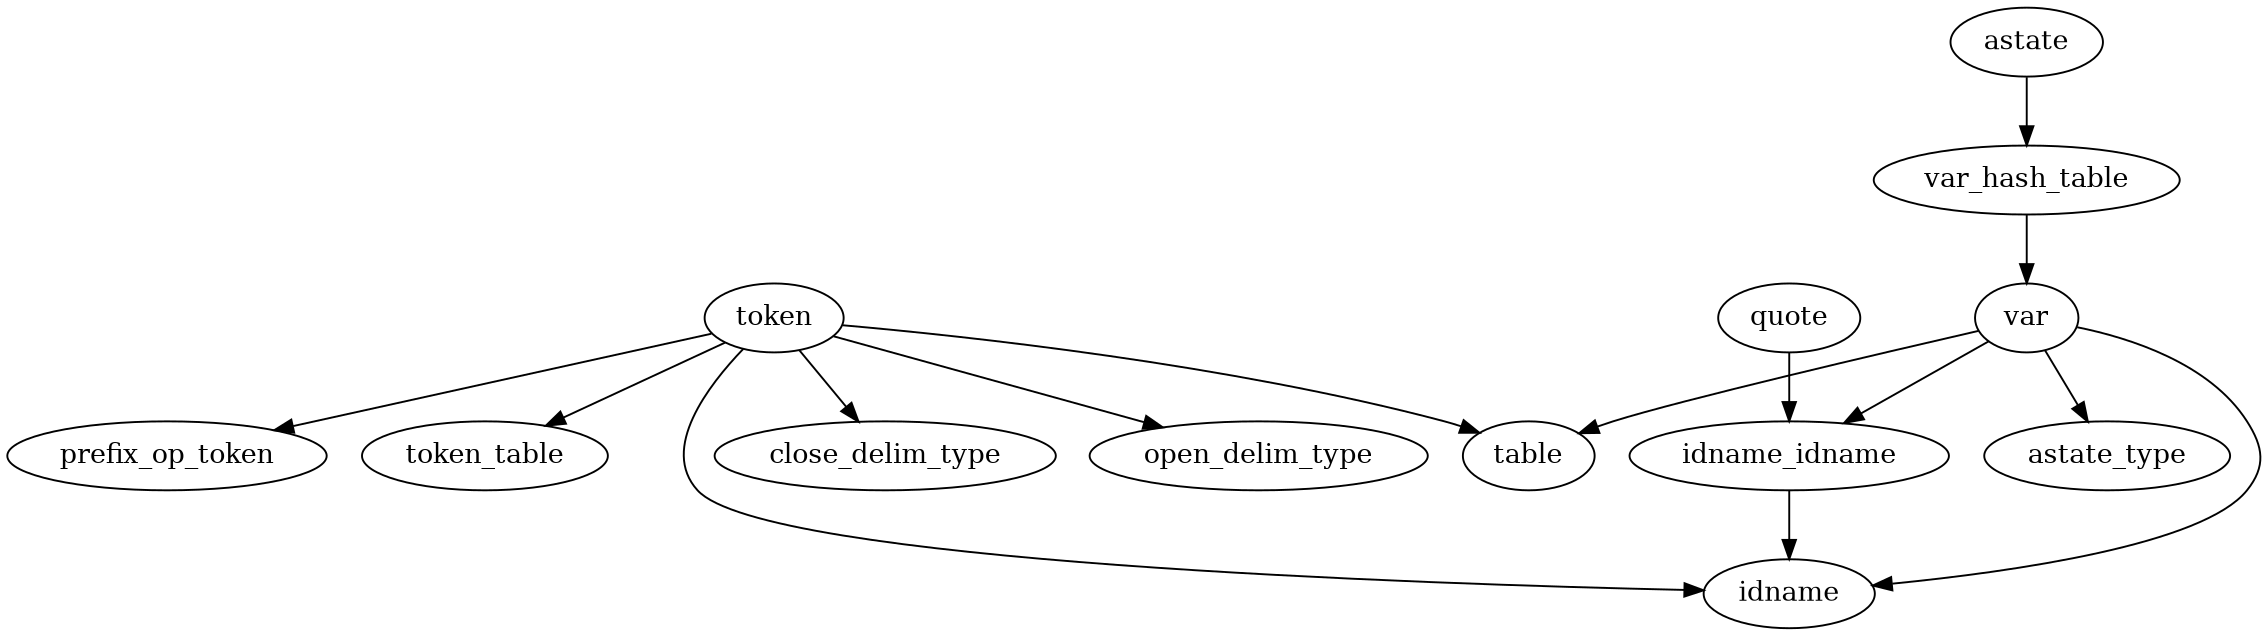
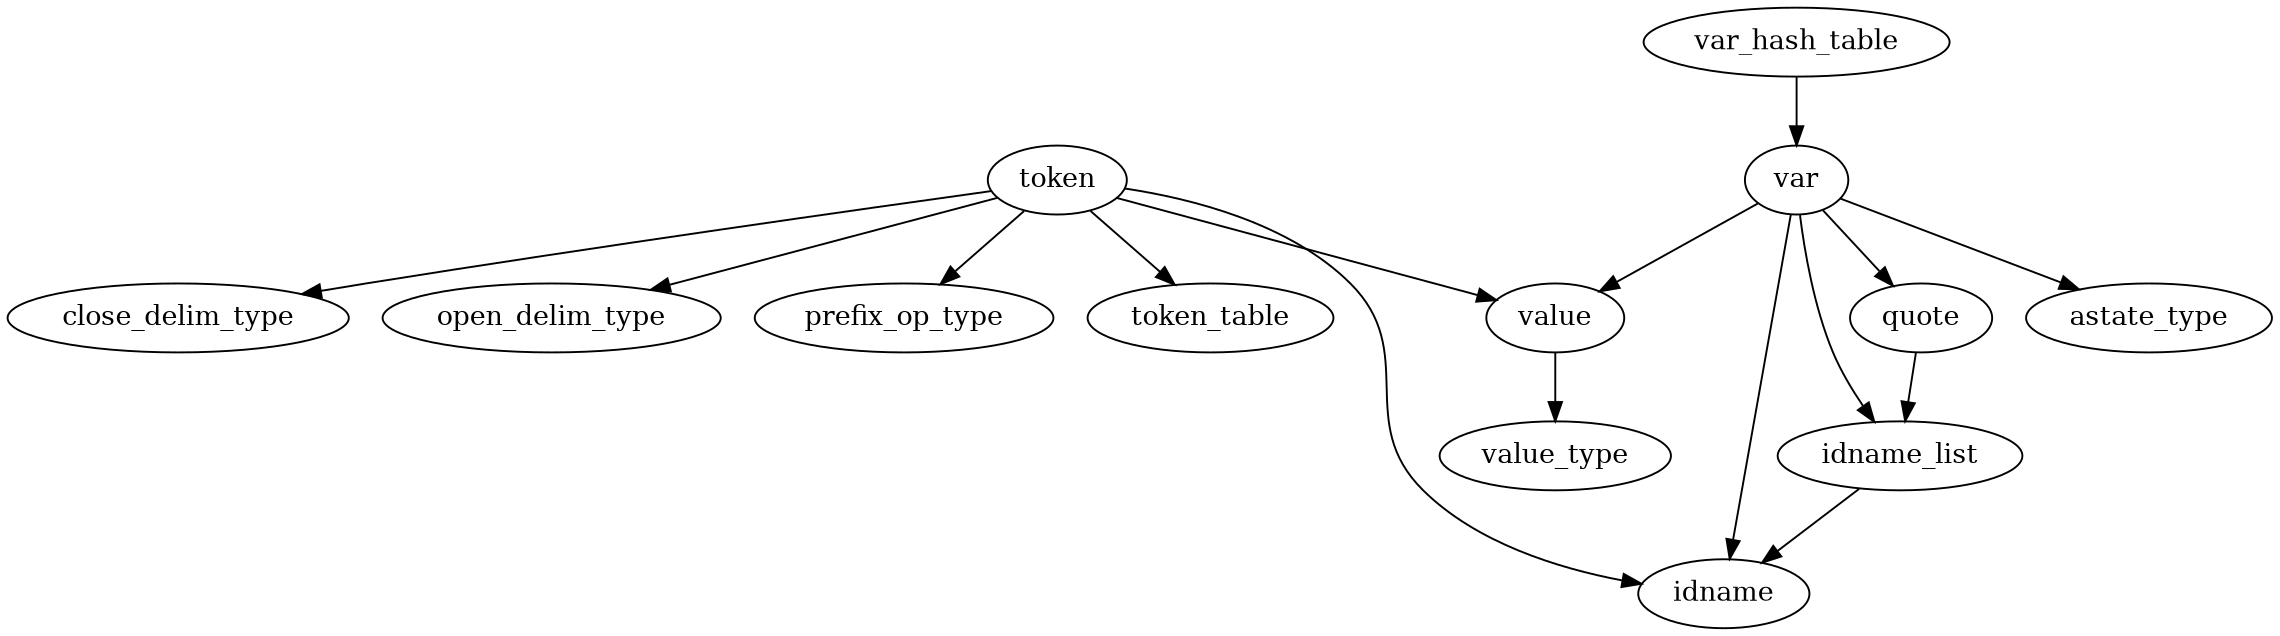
(2027, 42) -> none
none -> (1851, 241)
(167, 456) -> (904, 318)
(1529, 456) -> (1555, 318)
none -> (1555, 456)
(1789, 456) -> (1900, 456)
